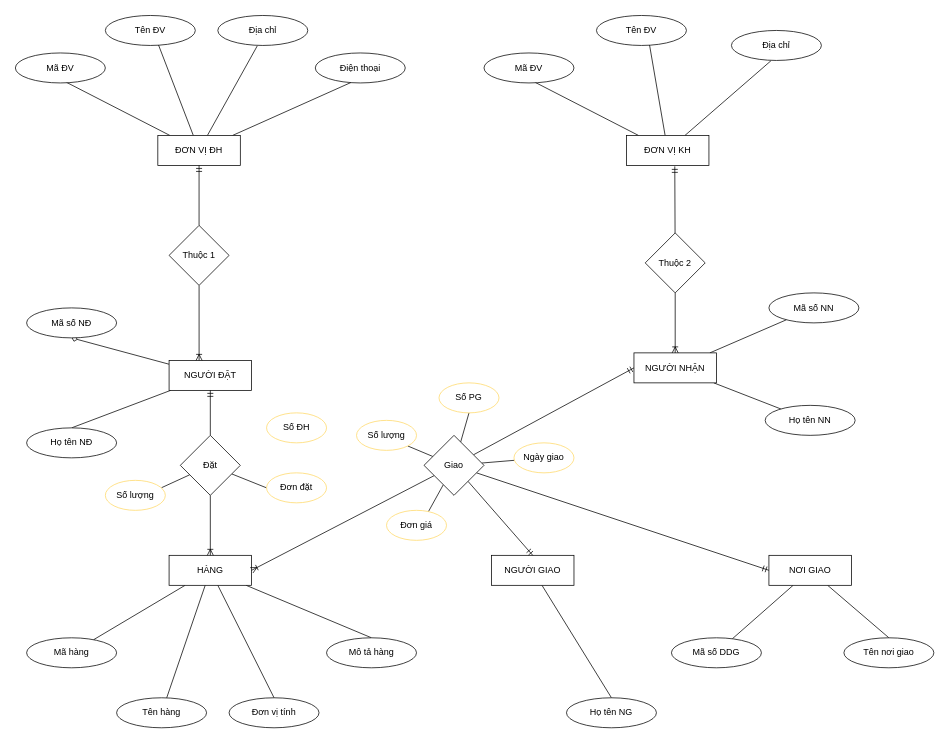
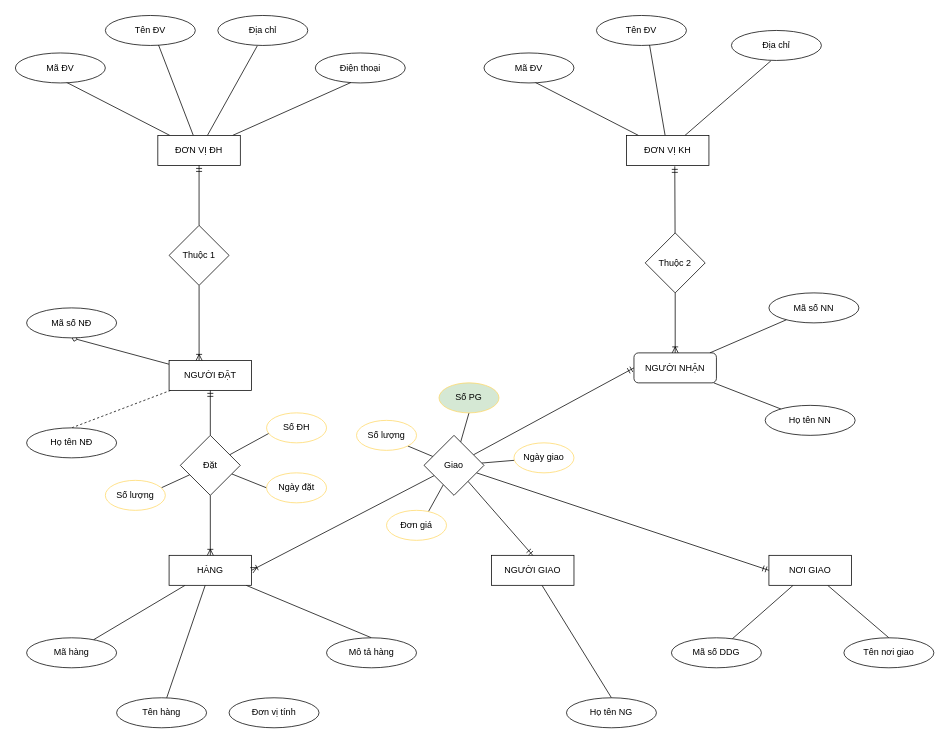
(675, 368) -> (675, 368)
(469, 398) -> (469, 398)
(121, 409) -> (121, 409)
none -> (250, 444)
(297, 488) -> (297, 488)
(246, 641) -> none
